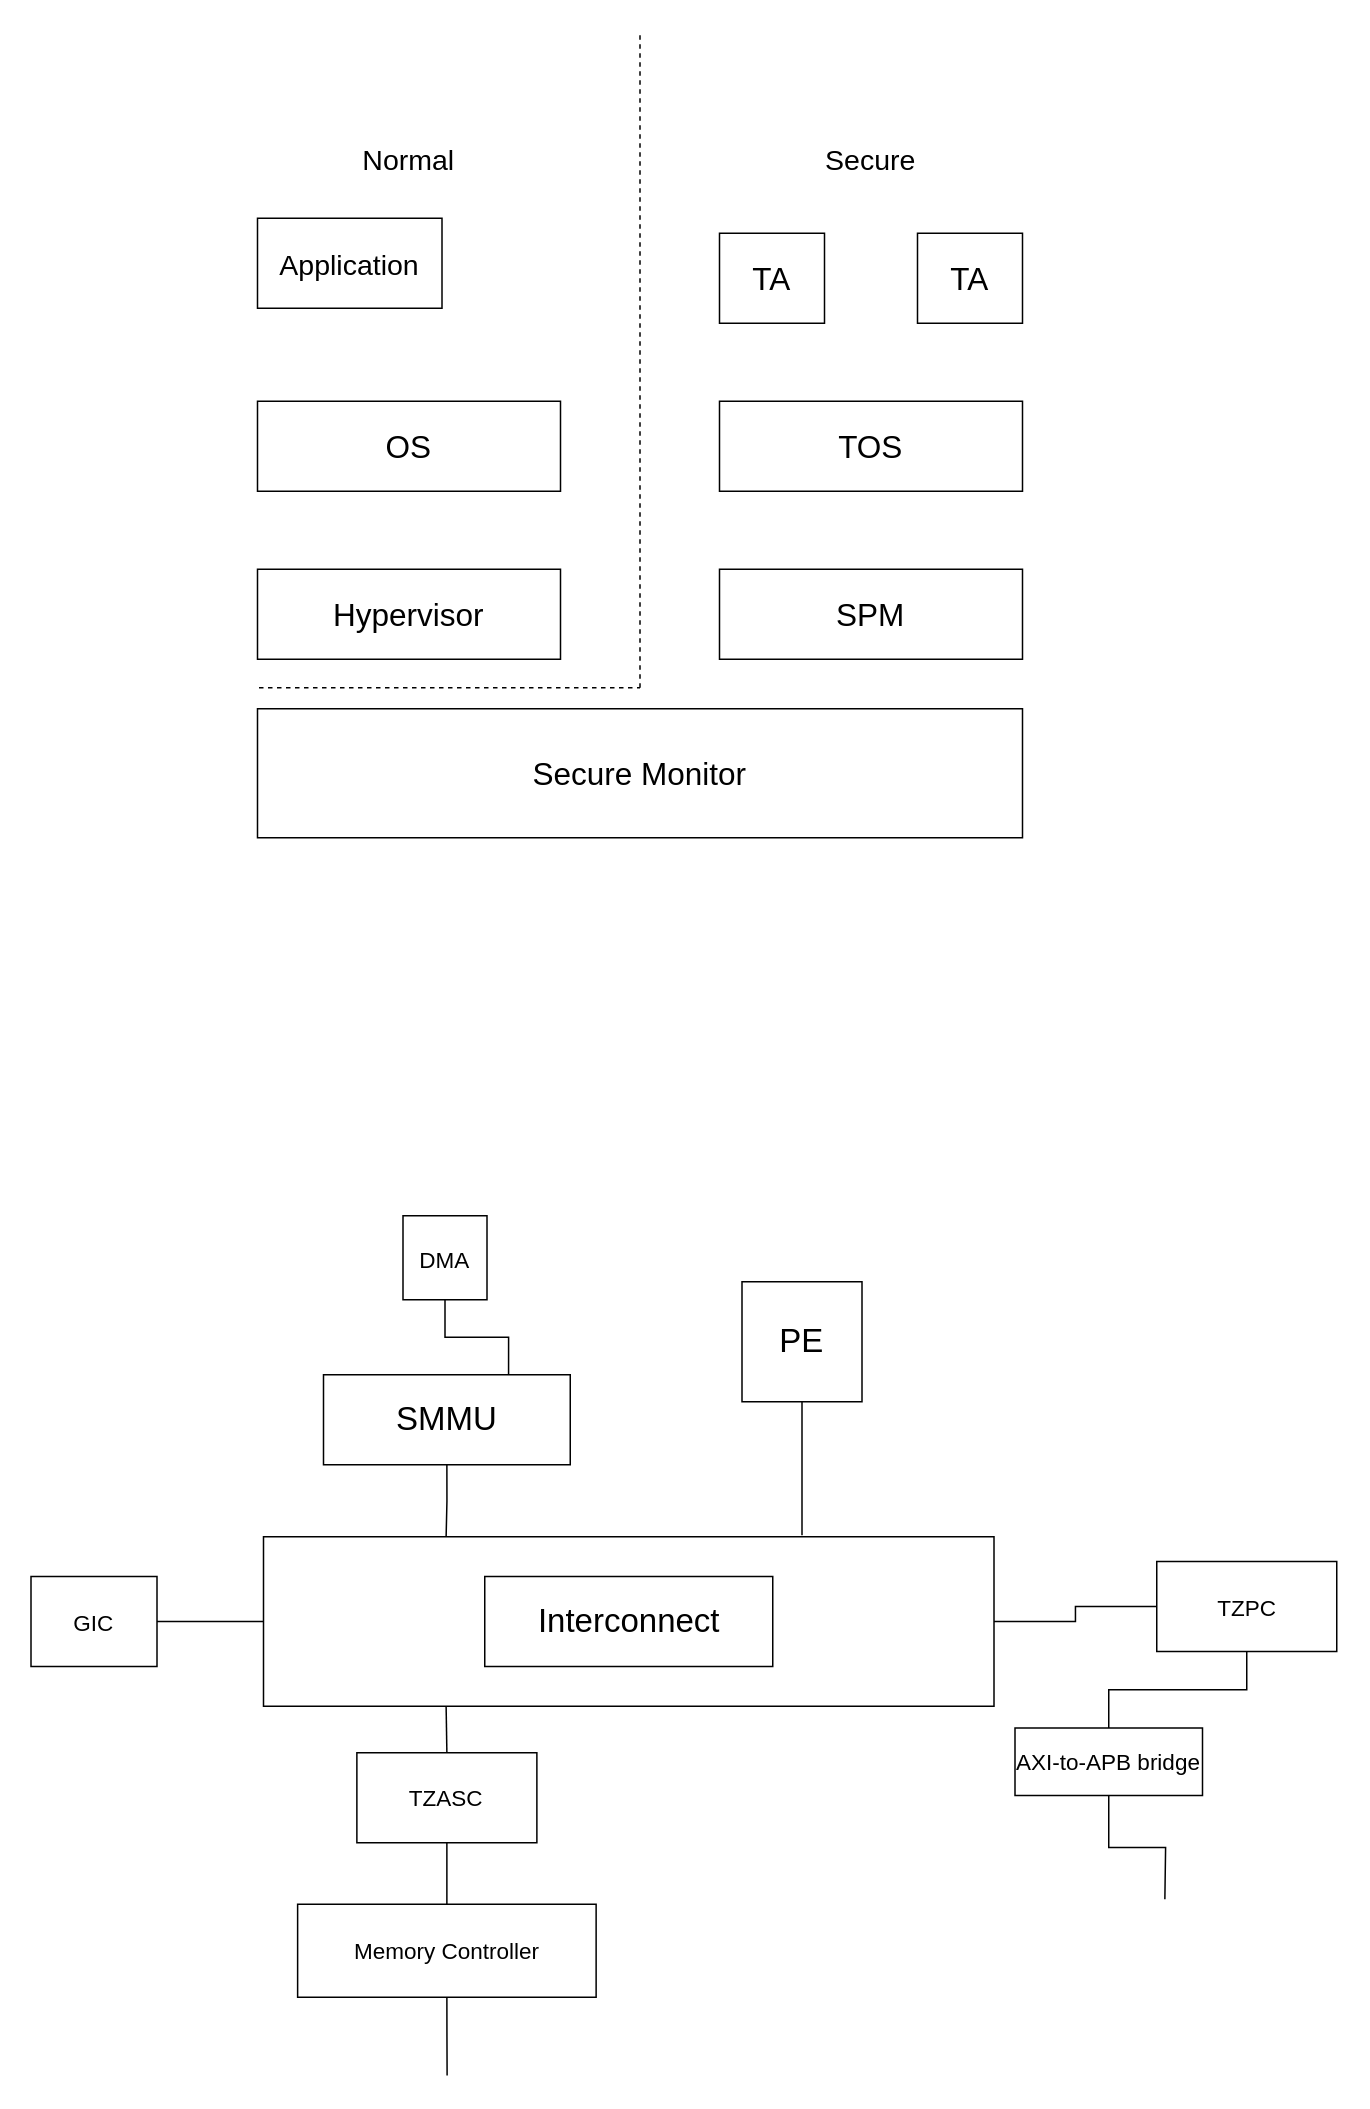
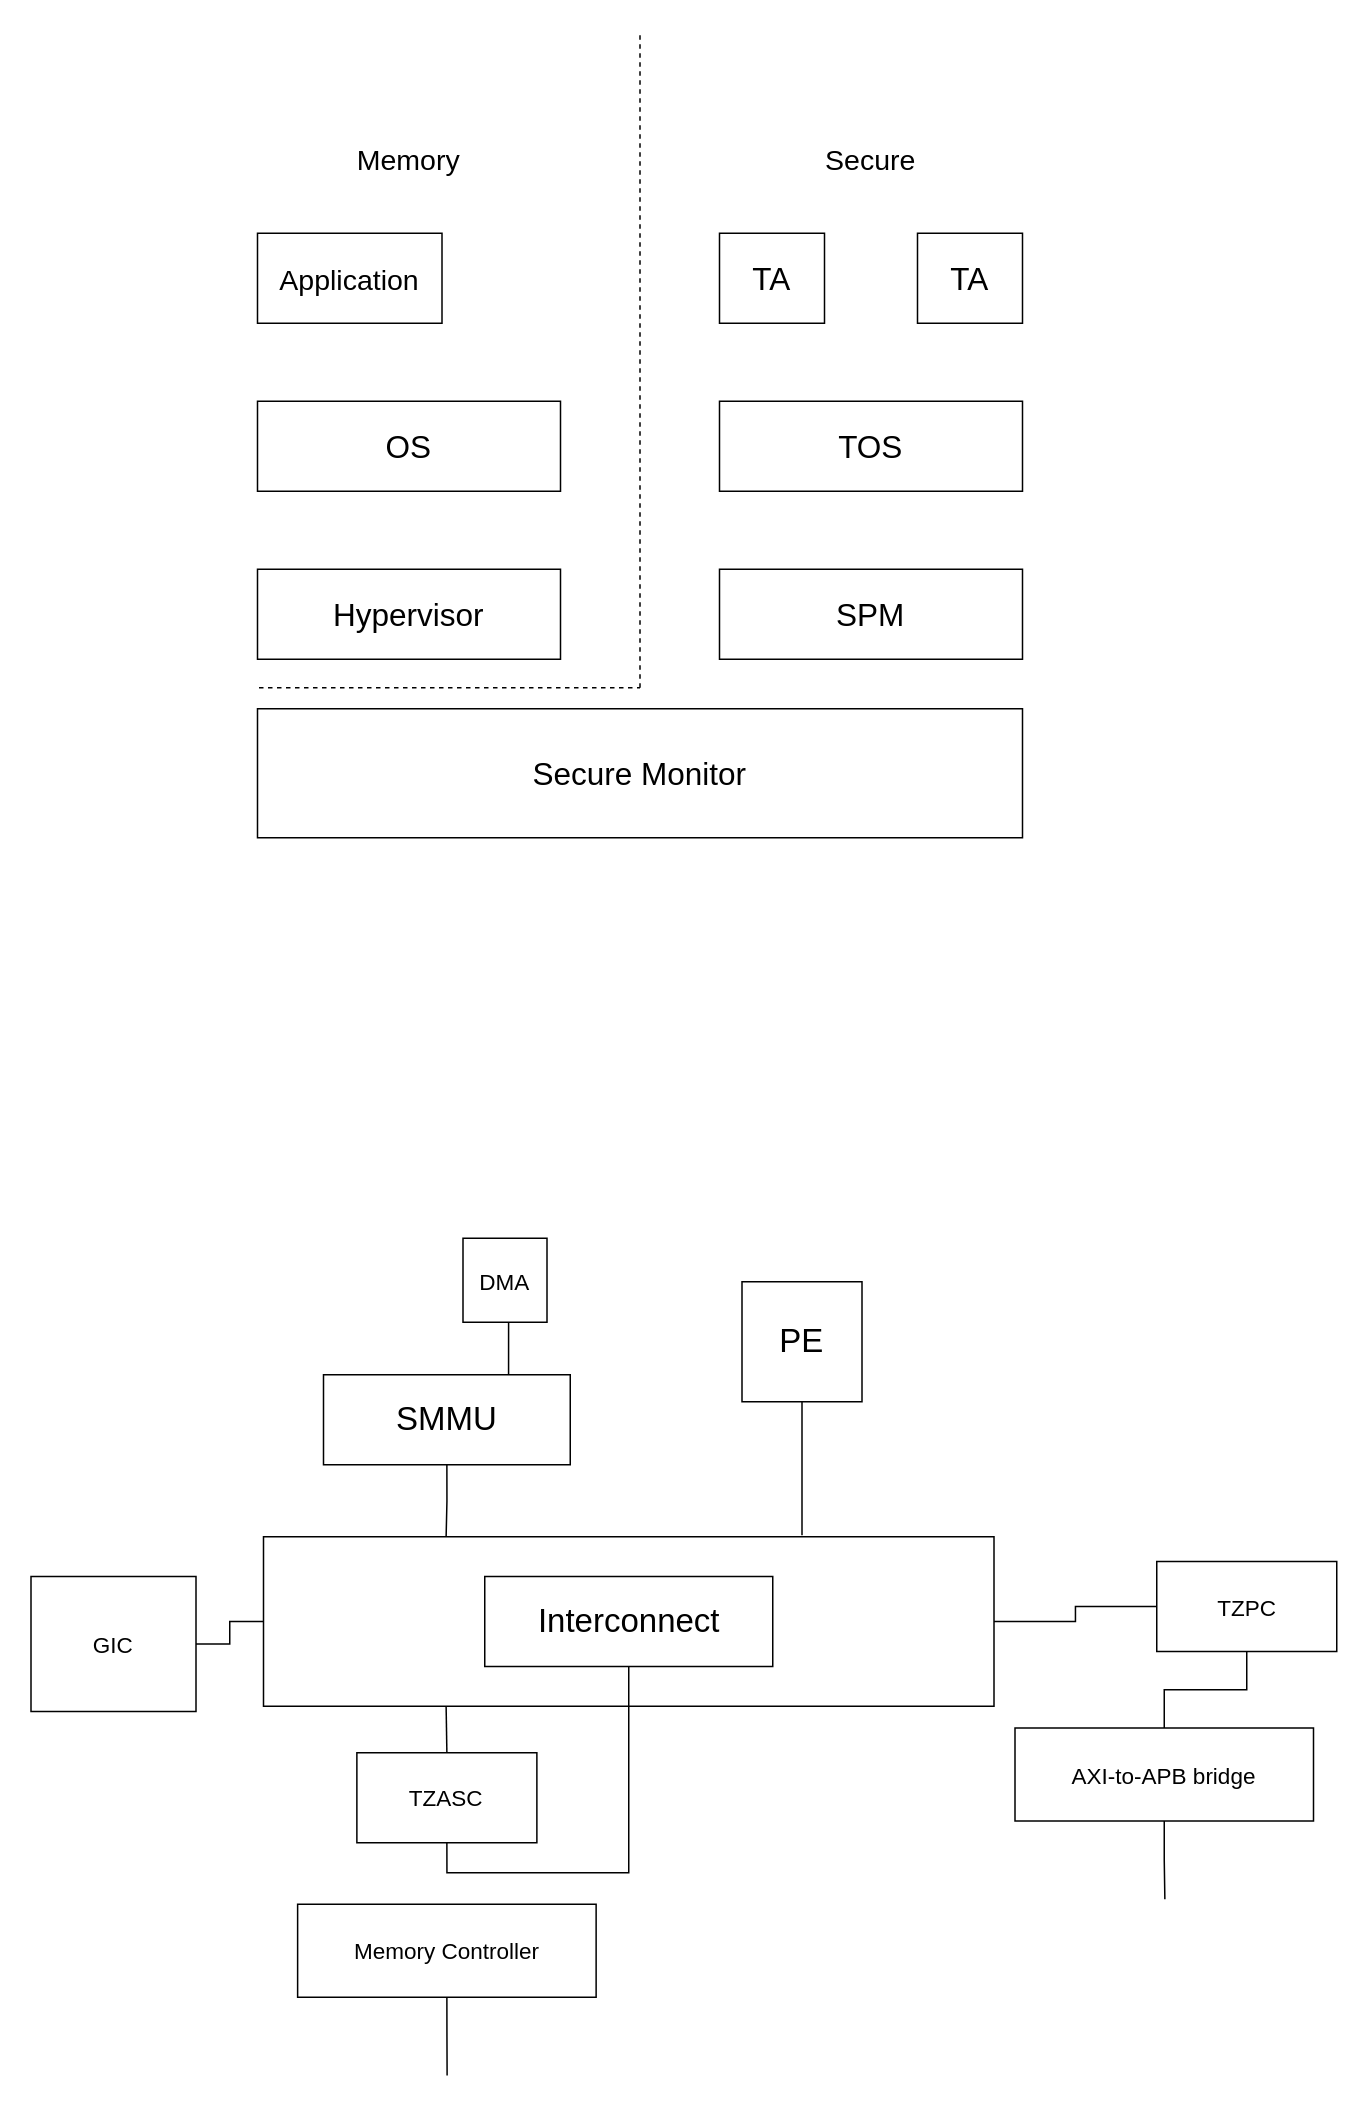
(409, 161) -> (409, 161)
(350, 263) -> (350, 278)
(445, 1258) -> (505, 1280)
(94, 1622) -> (113, 1644)
(1109, 1762) -> (1164, 1775)
(447, 1887) -> (629, 1862)
